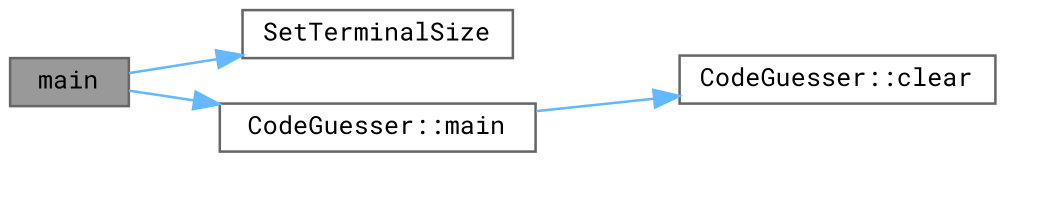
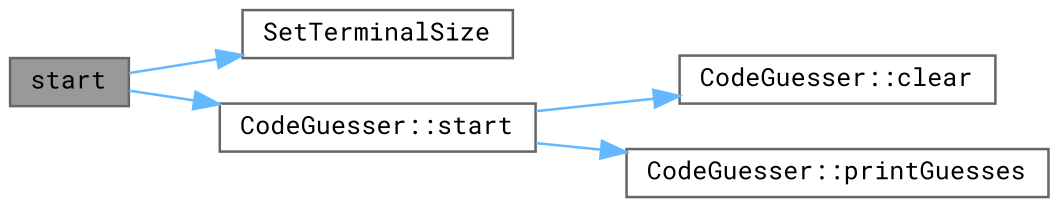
(69, 82) -> (69, 82)
(378, 128) -> (378, 128)
none -> (837, 173)
